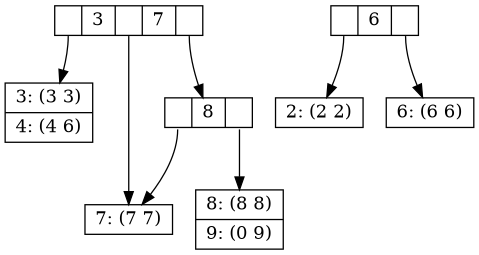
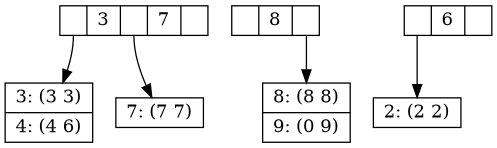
(192, 61) -> none
(430, 113) -> none
(169, 164) -> none
